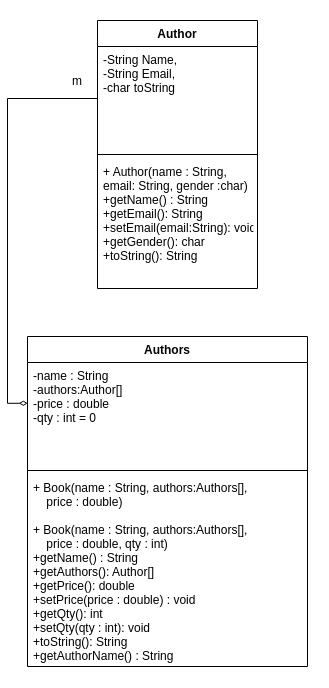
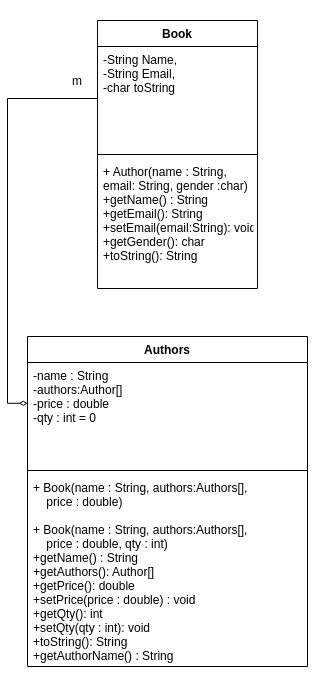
(177, 34) -> (177, 34)
